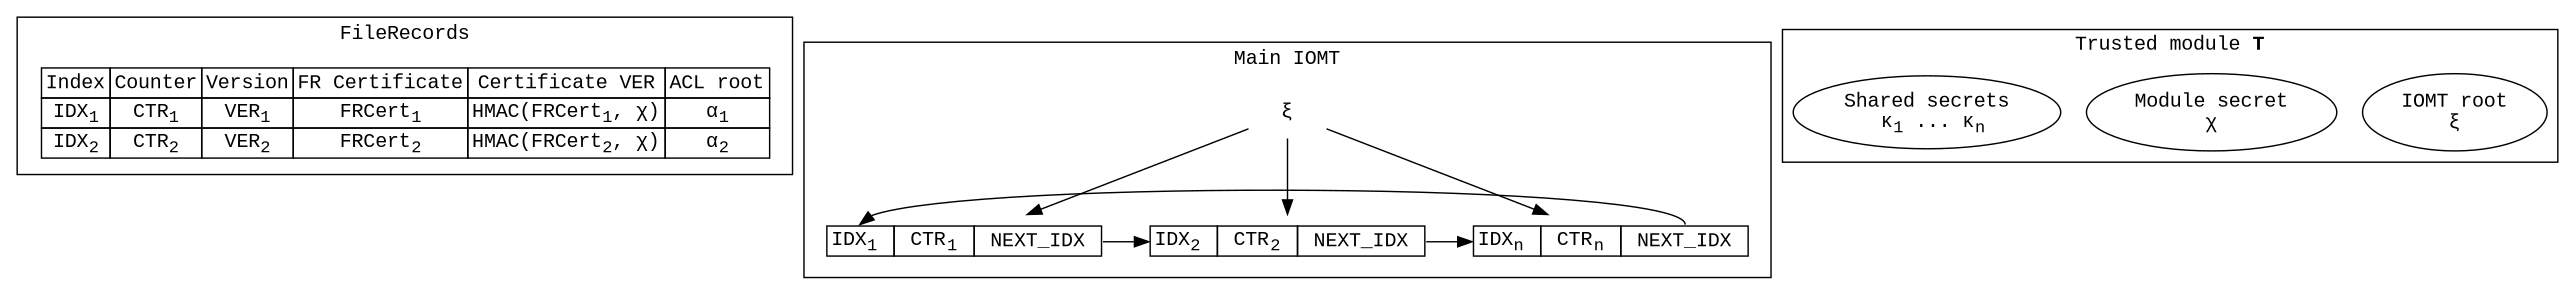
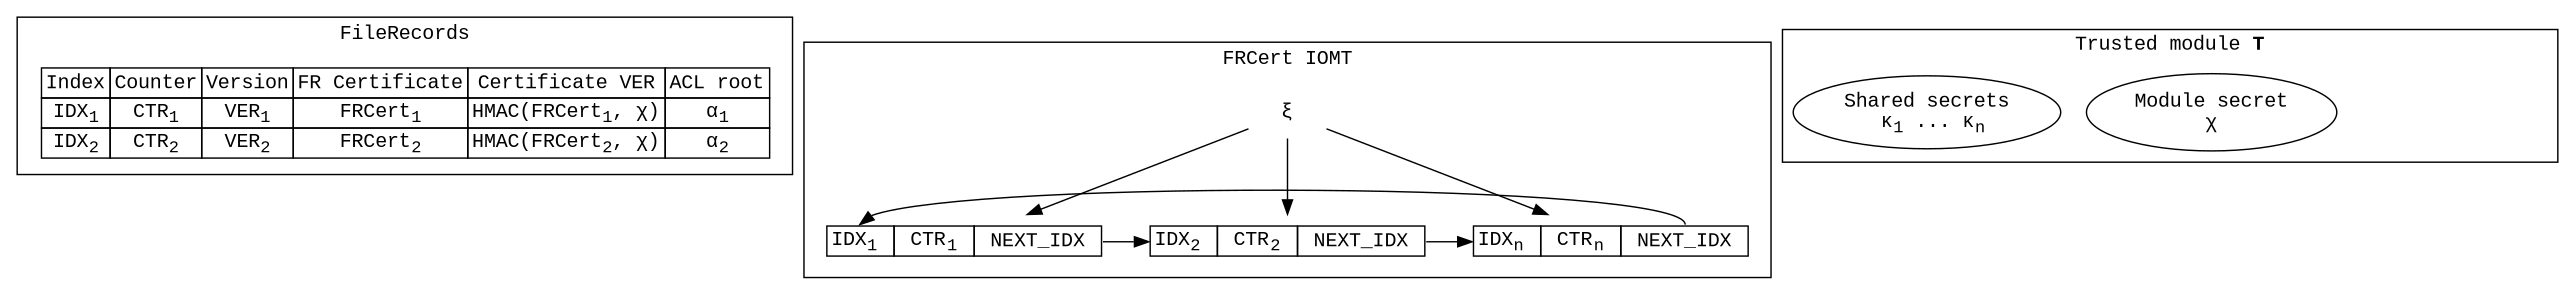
(1288, 59) -> (1288, 59)
(2455, 112) -> none
